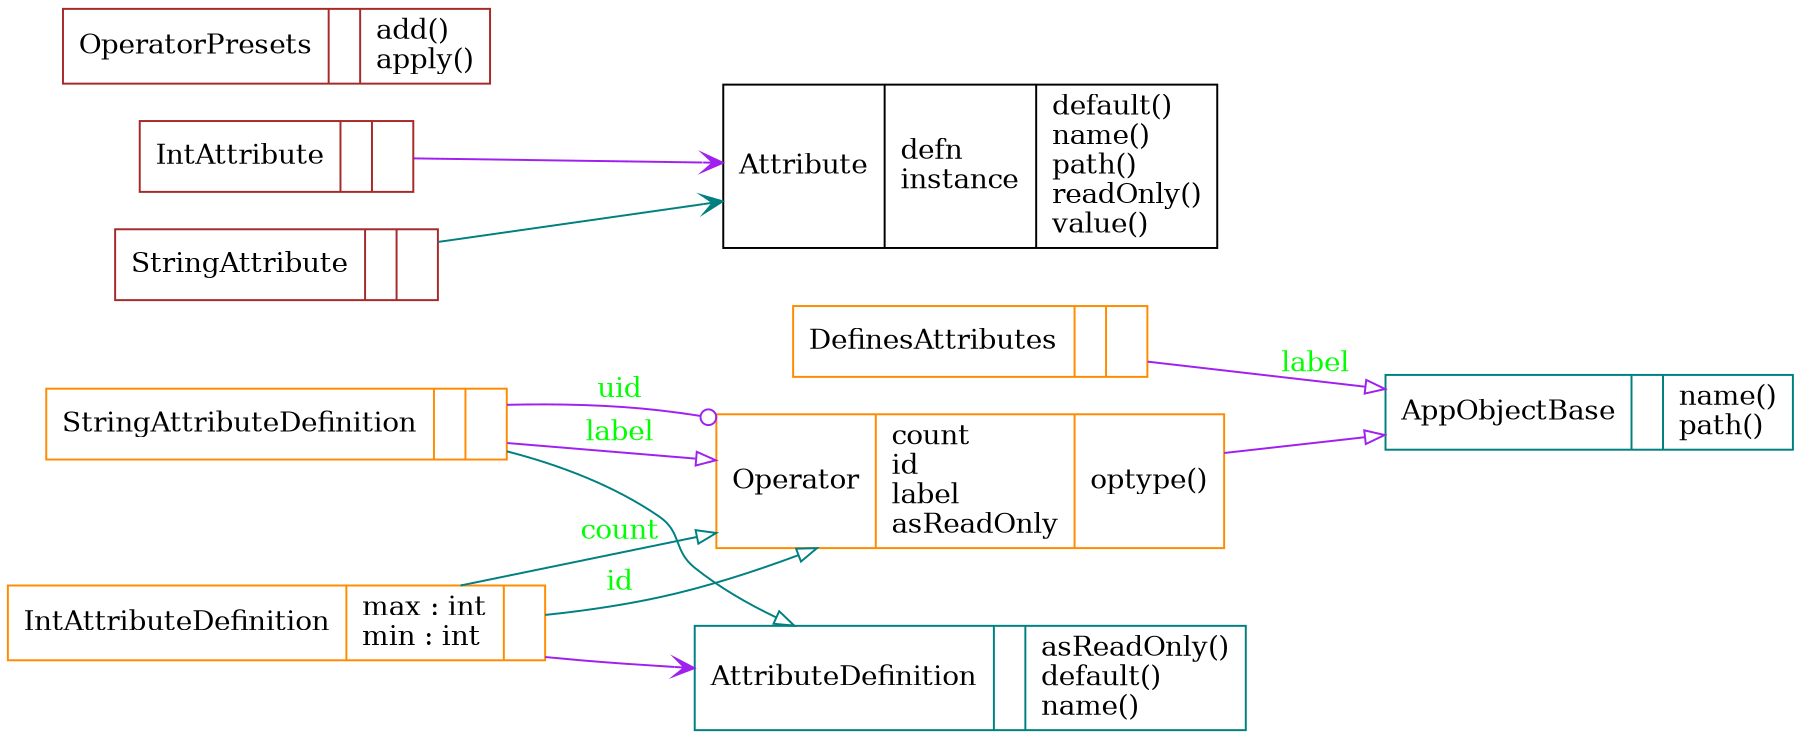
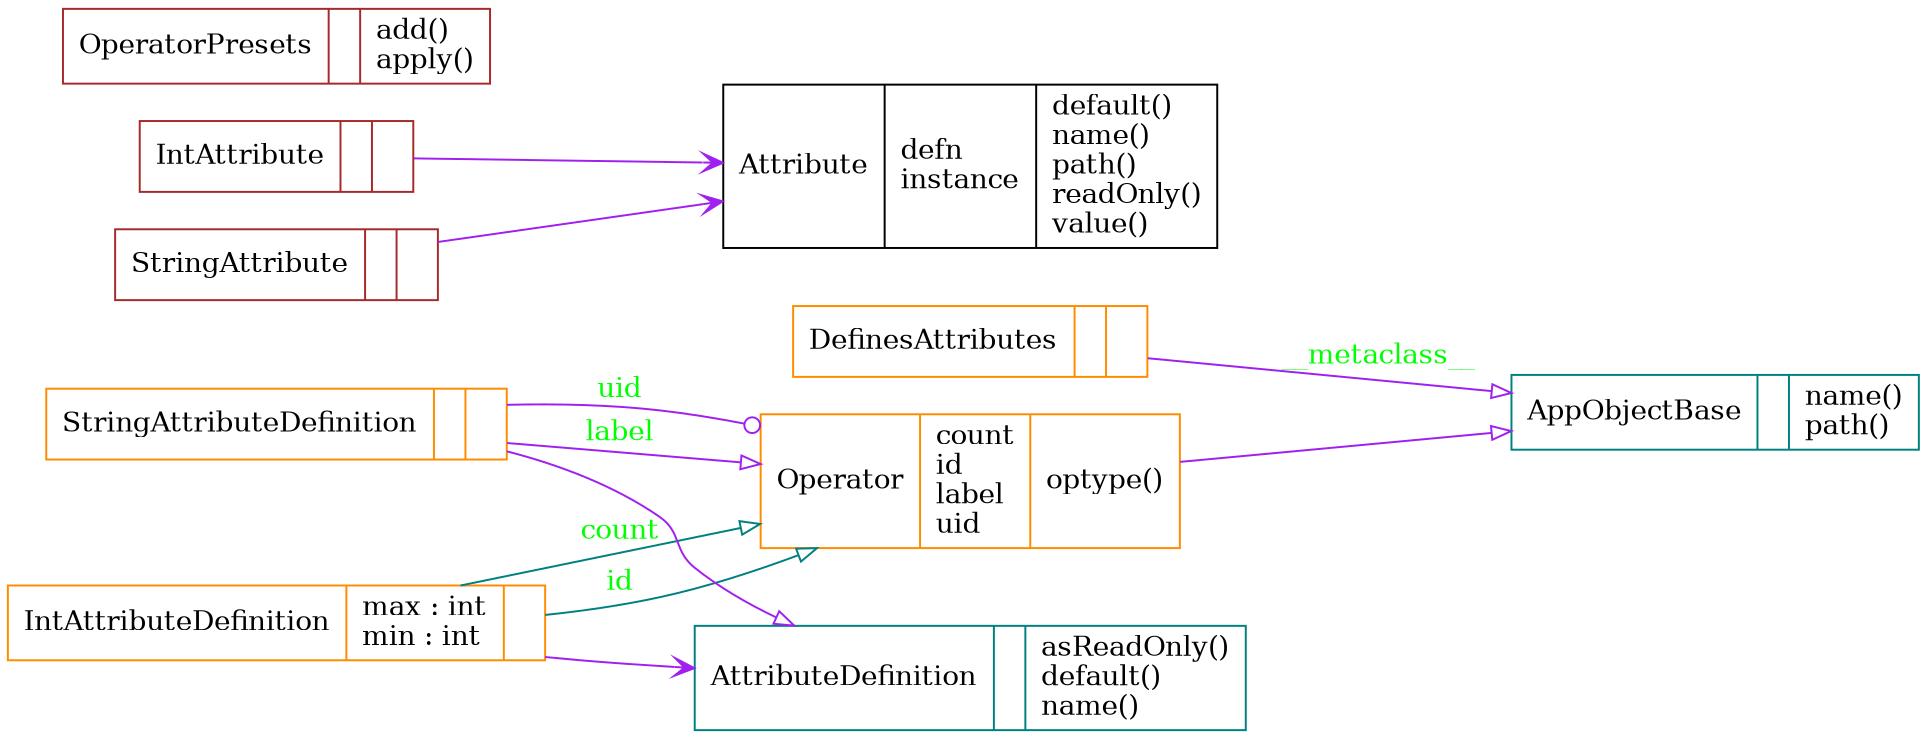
(571, 223) -> (571, 223)
(1316, 364) -> (1379, 356)
(656, 515) -> (656, 515)
(975, 524) -> (958, 524)
